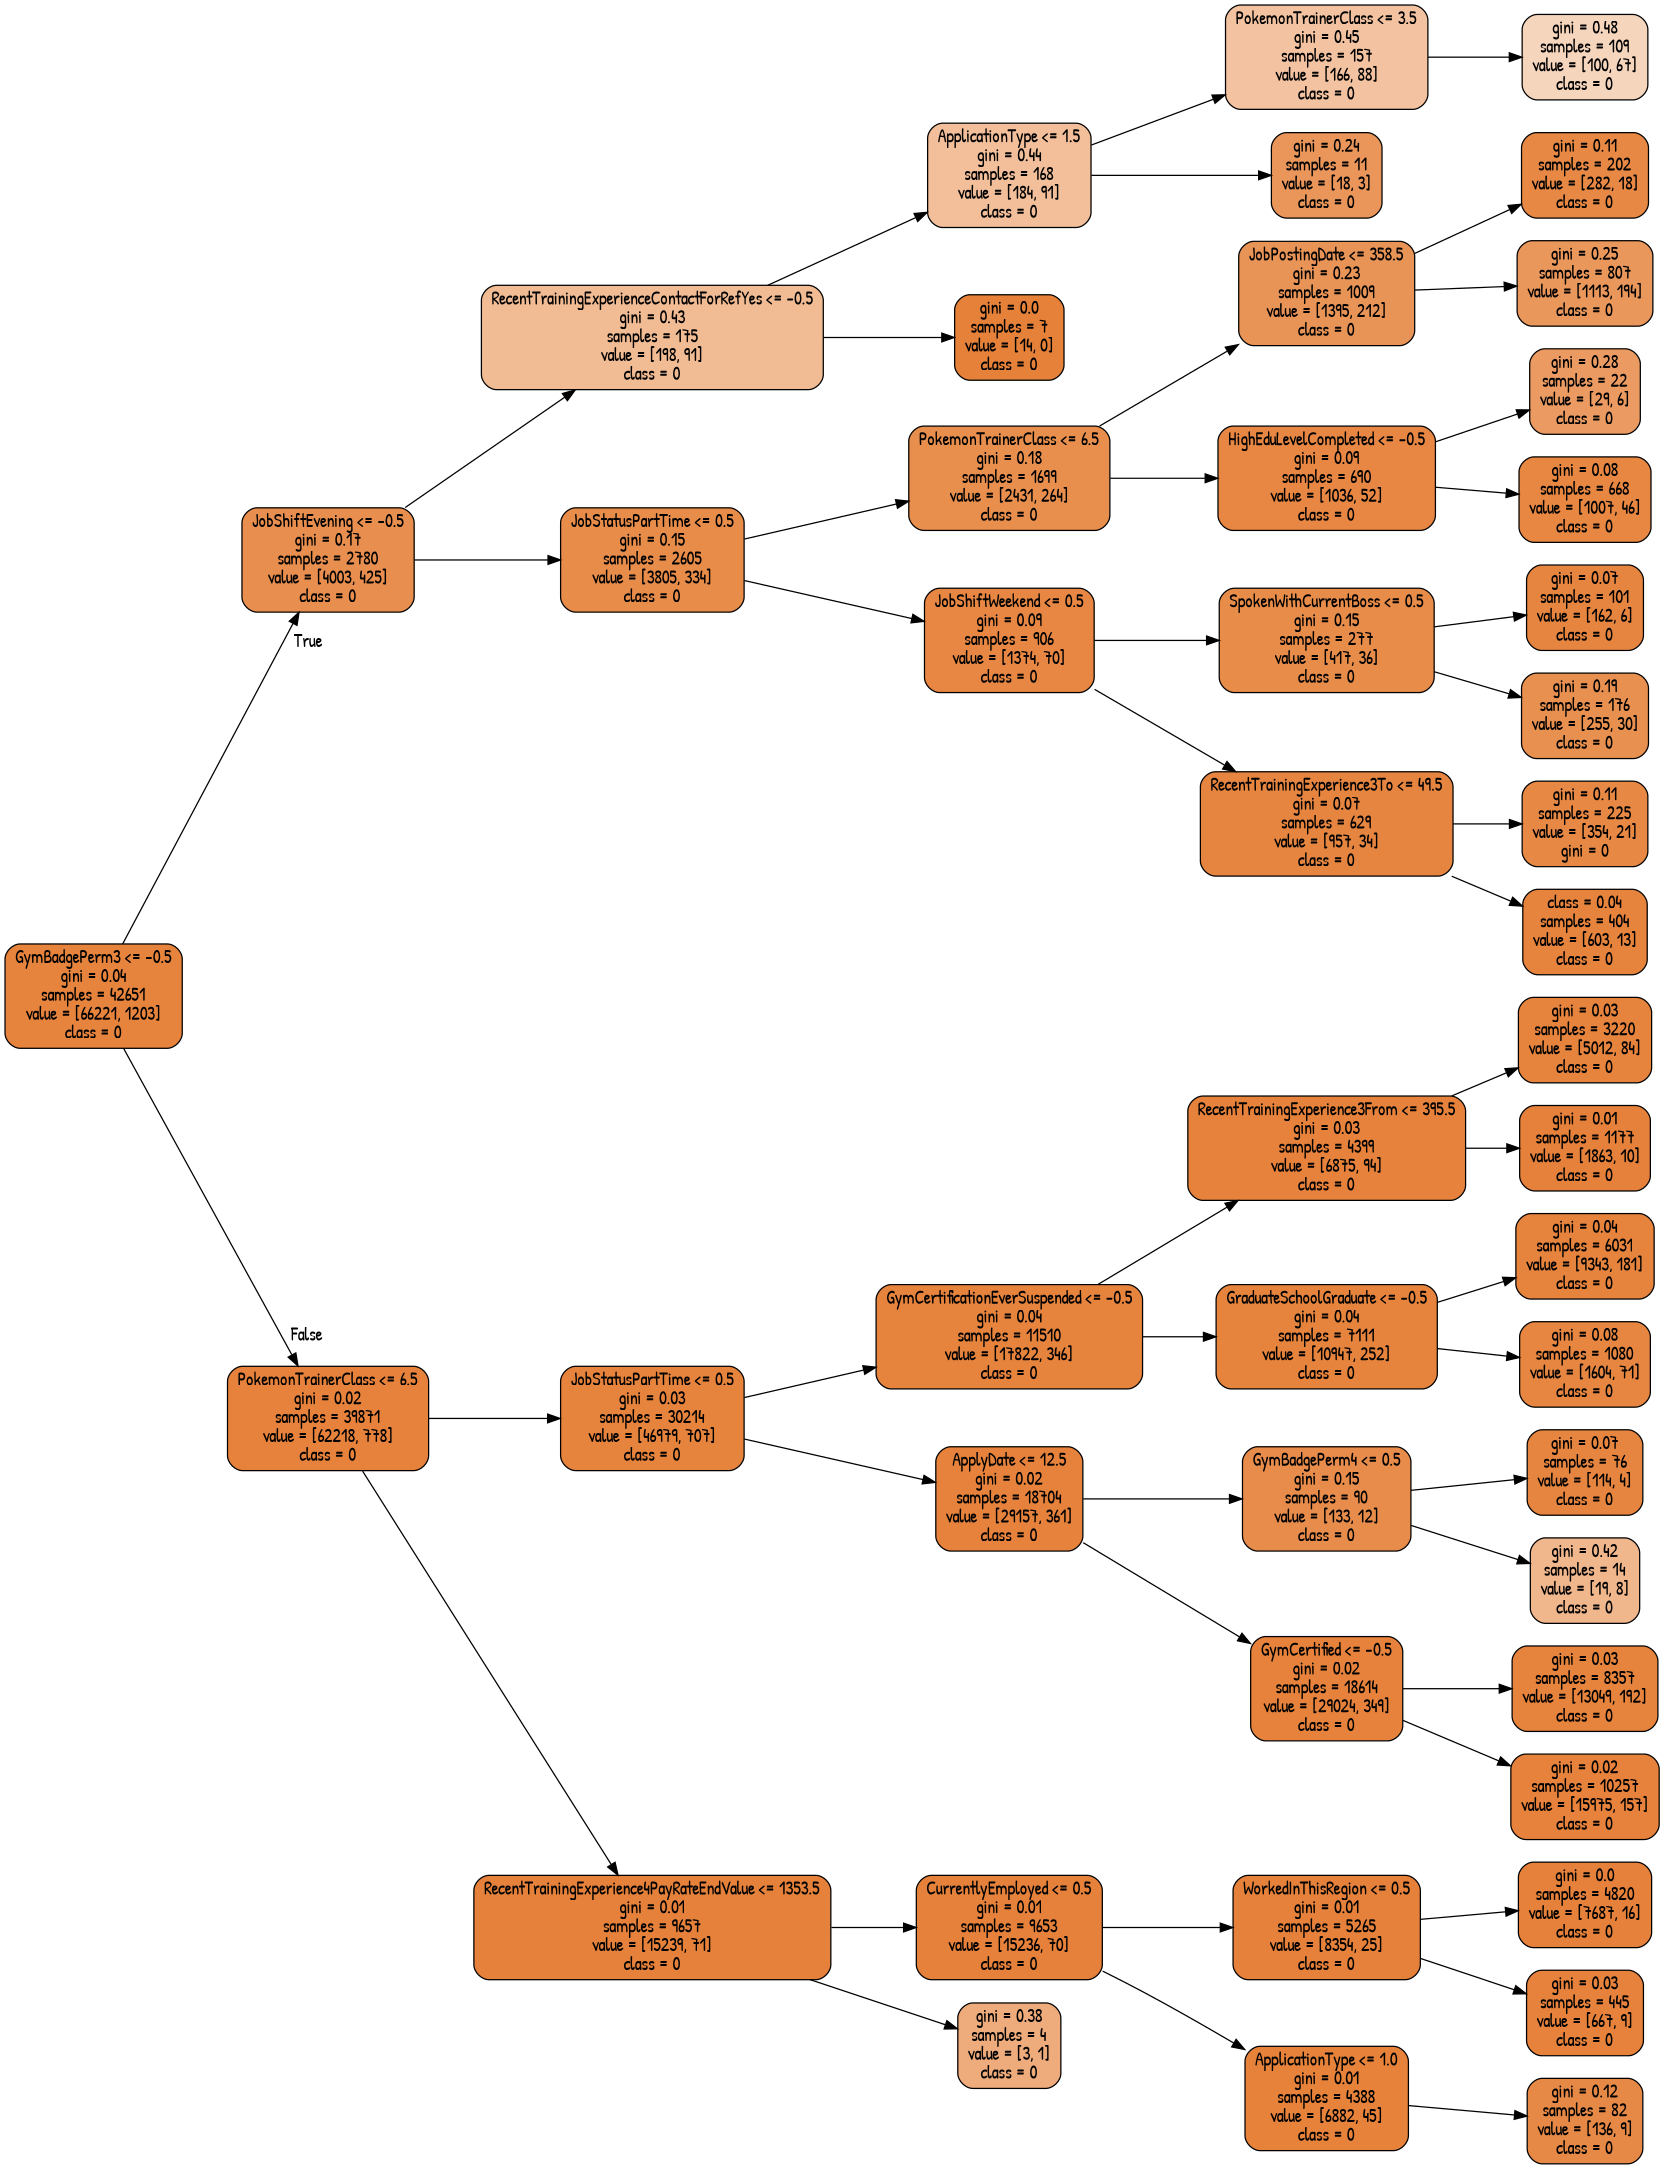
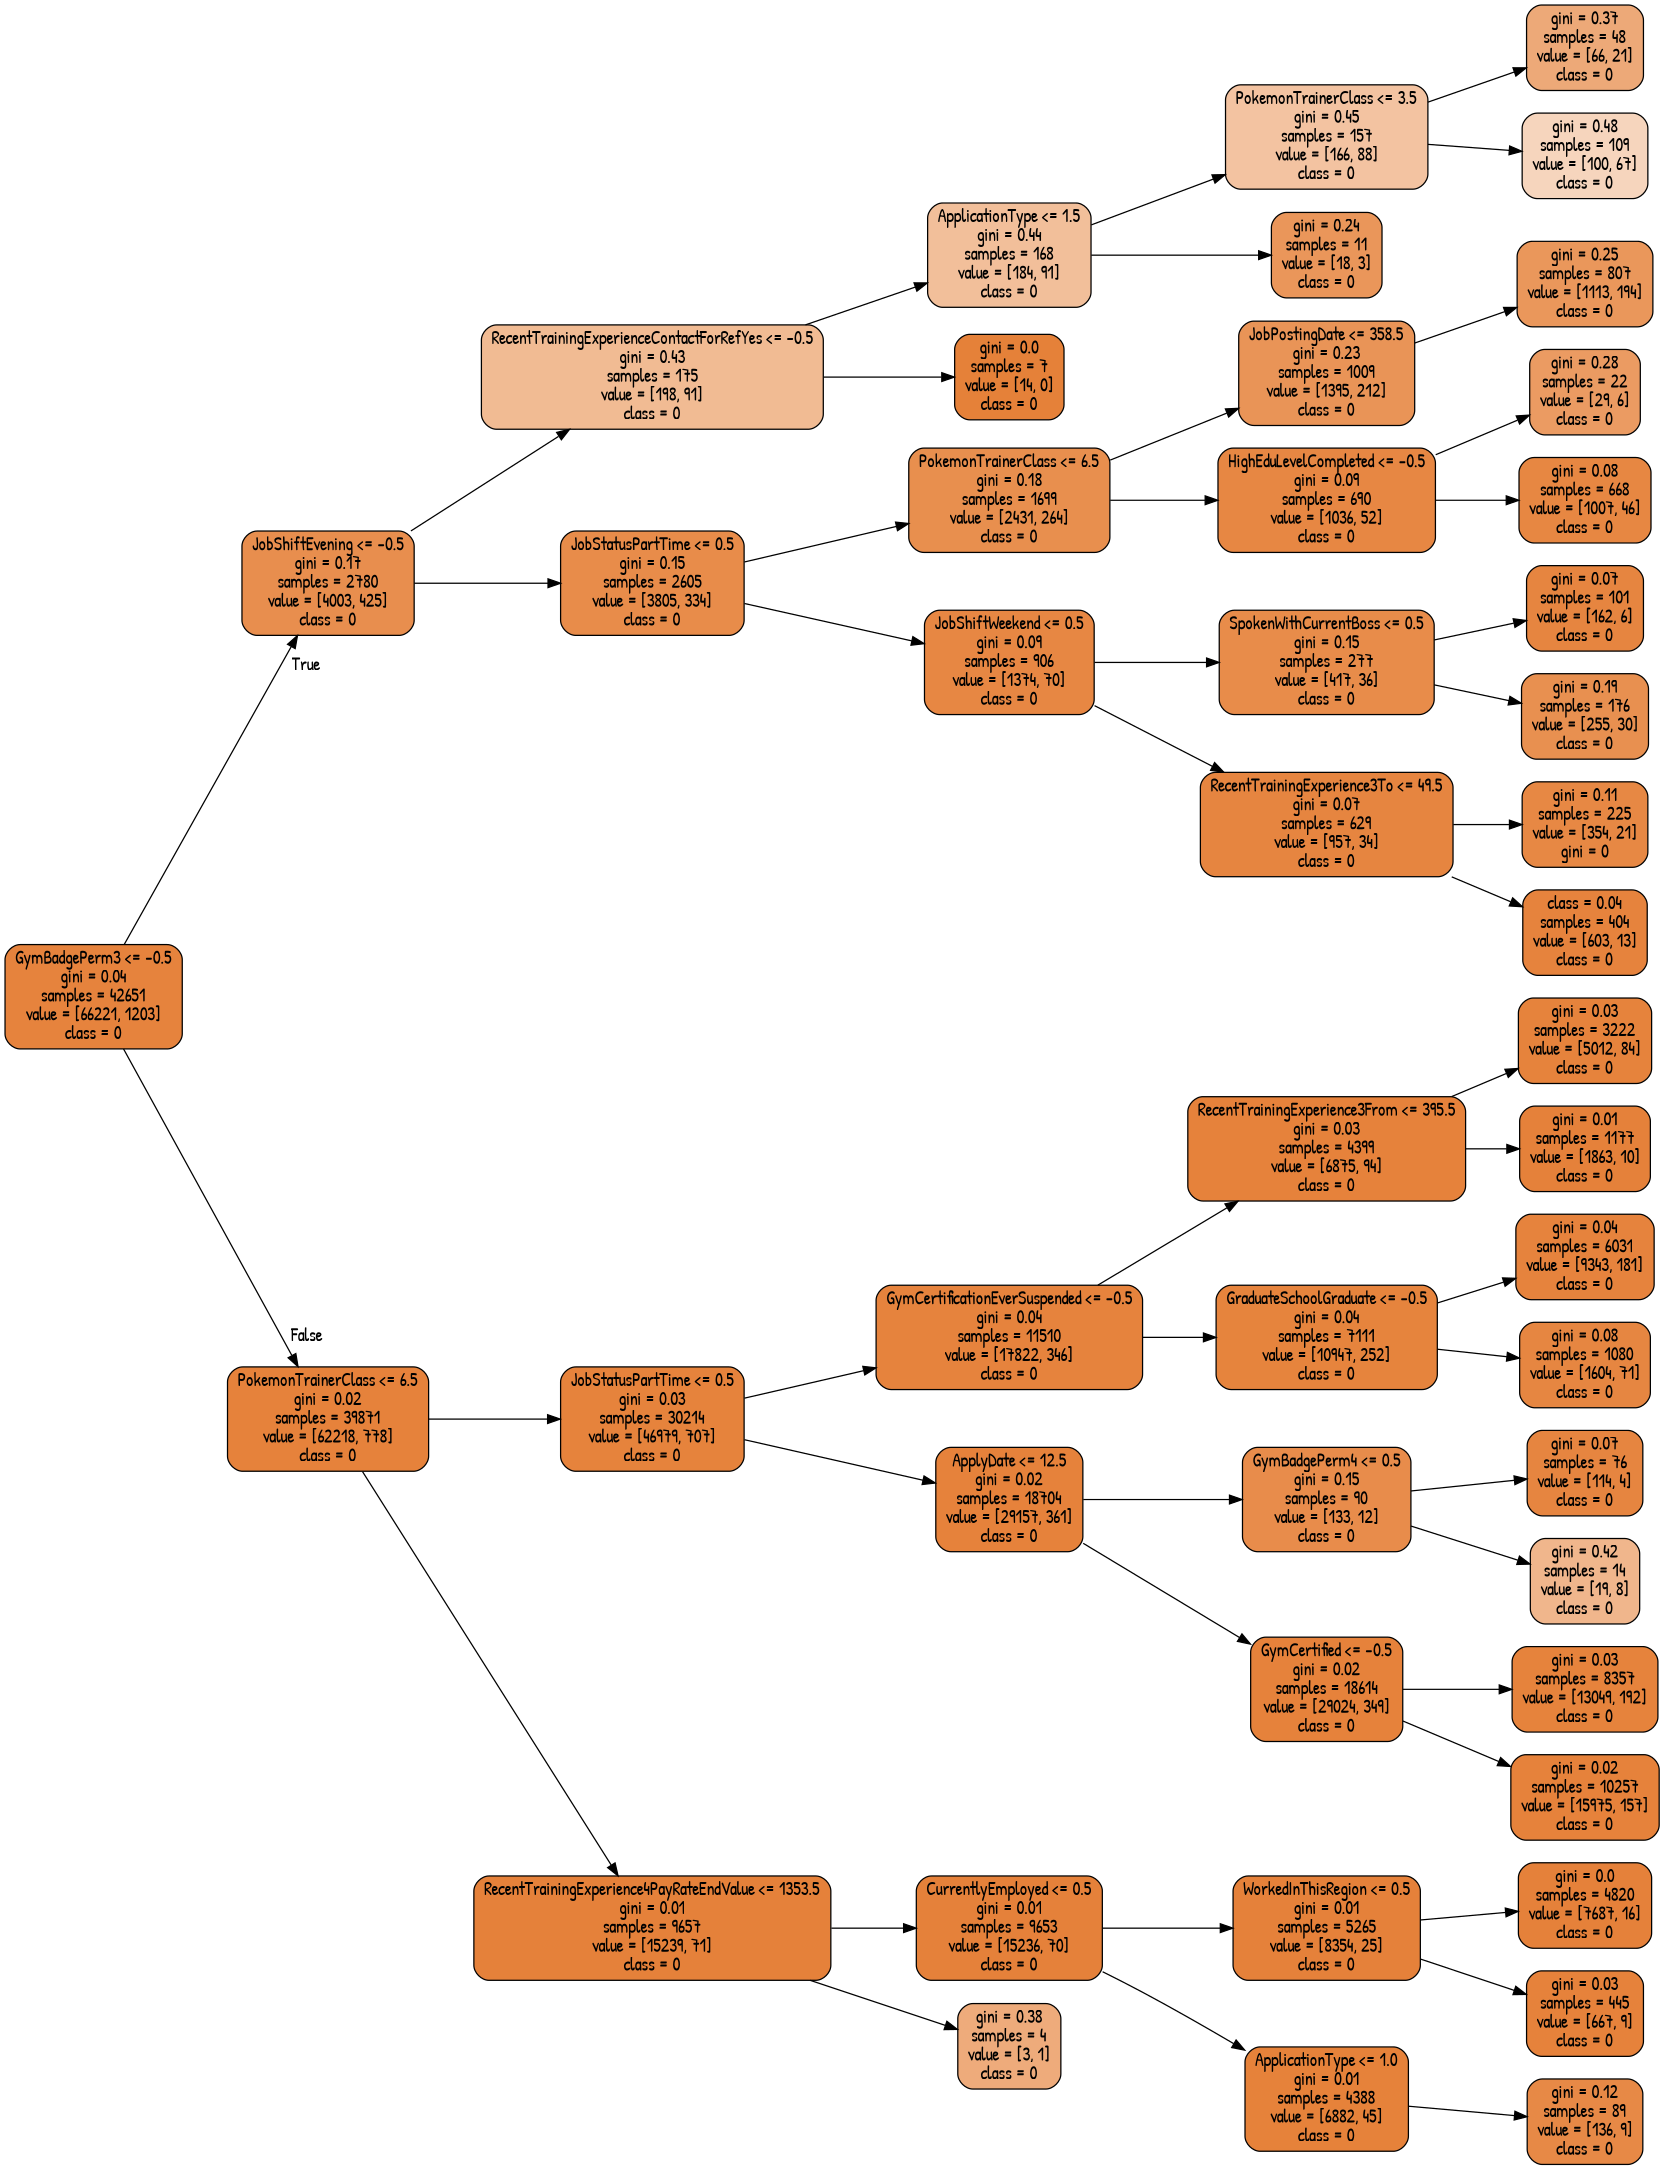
none -> (1585, 48)
(1585, 175) -> none
(1585, 1040) -> (1585, 1041)
(1585, 2121) -> (1585, 2122)
